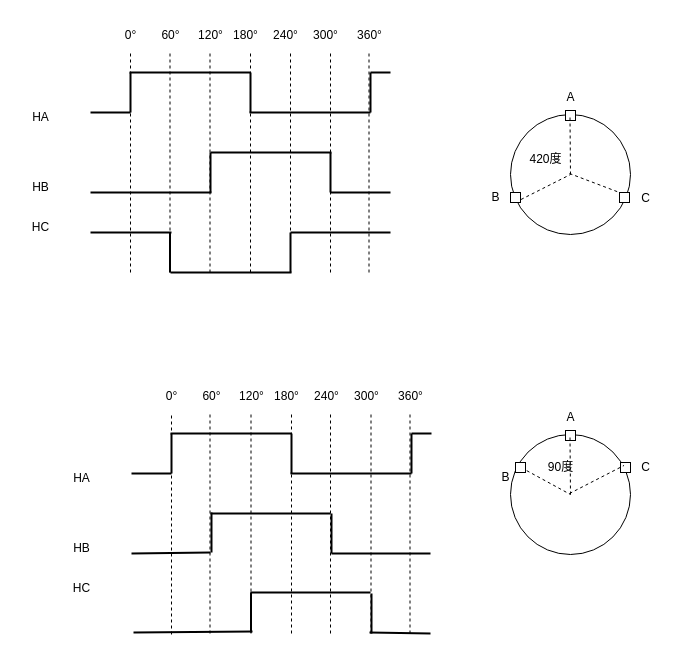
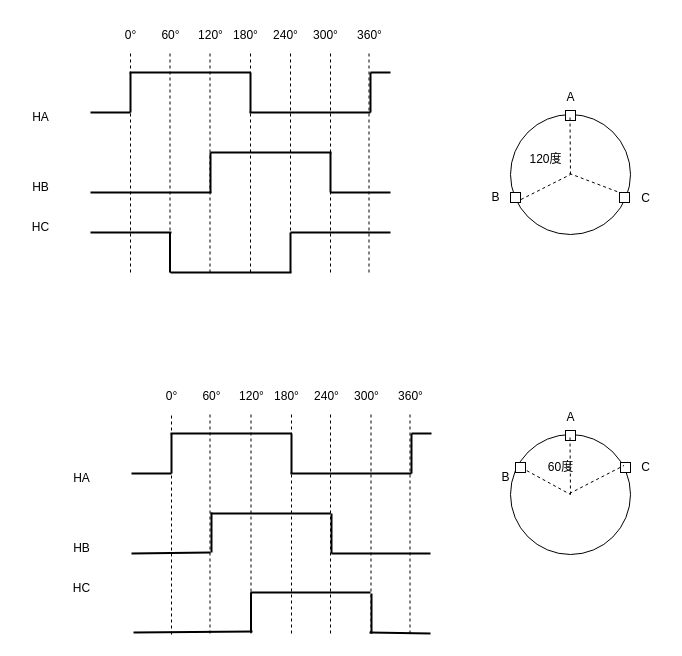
(546, 160) -> (546, 160)
(561, 468) -> (561, 468)
